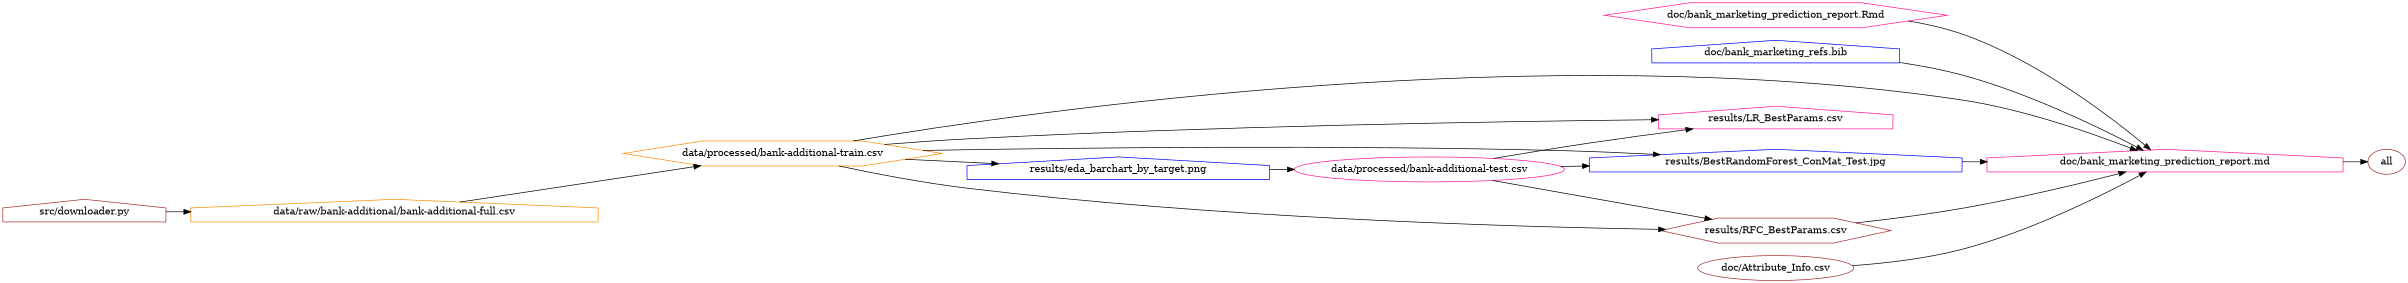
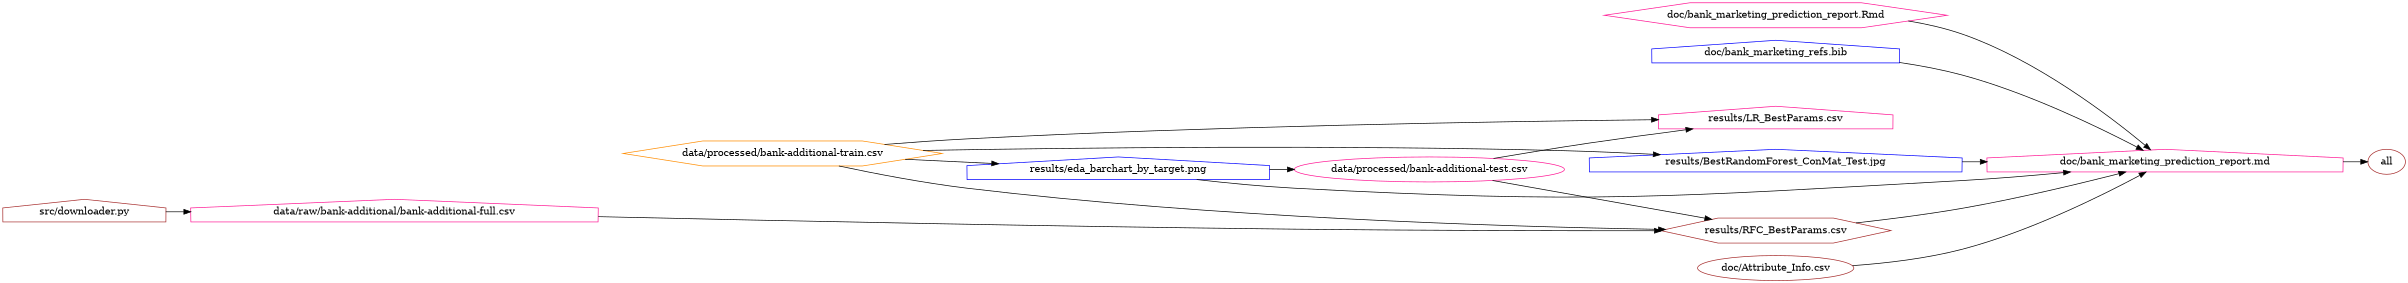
(1494, 77) -> (1630, 196)
(1572, 166) -> none
(577, 184) -> (1126, 227)
(394, 212) -> (394, 212)
